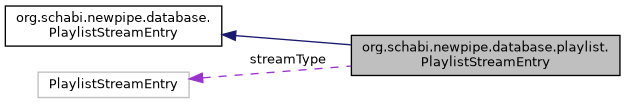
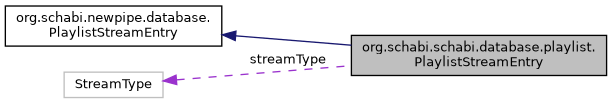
(486, 55) -> (479, 55)
(114, 85) -> (114, 85)
